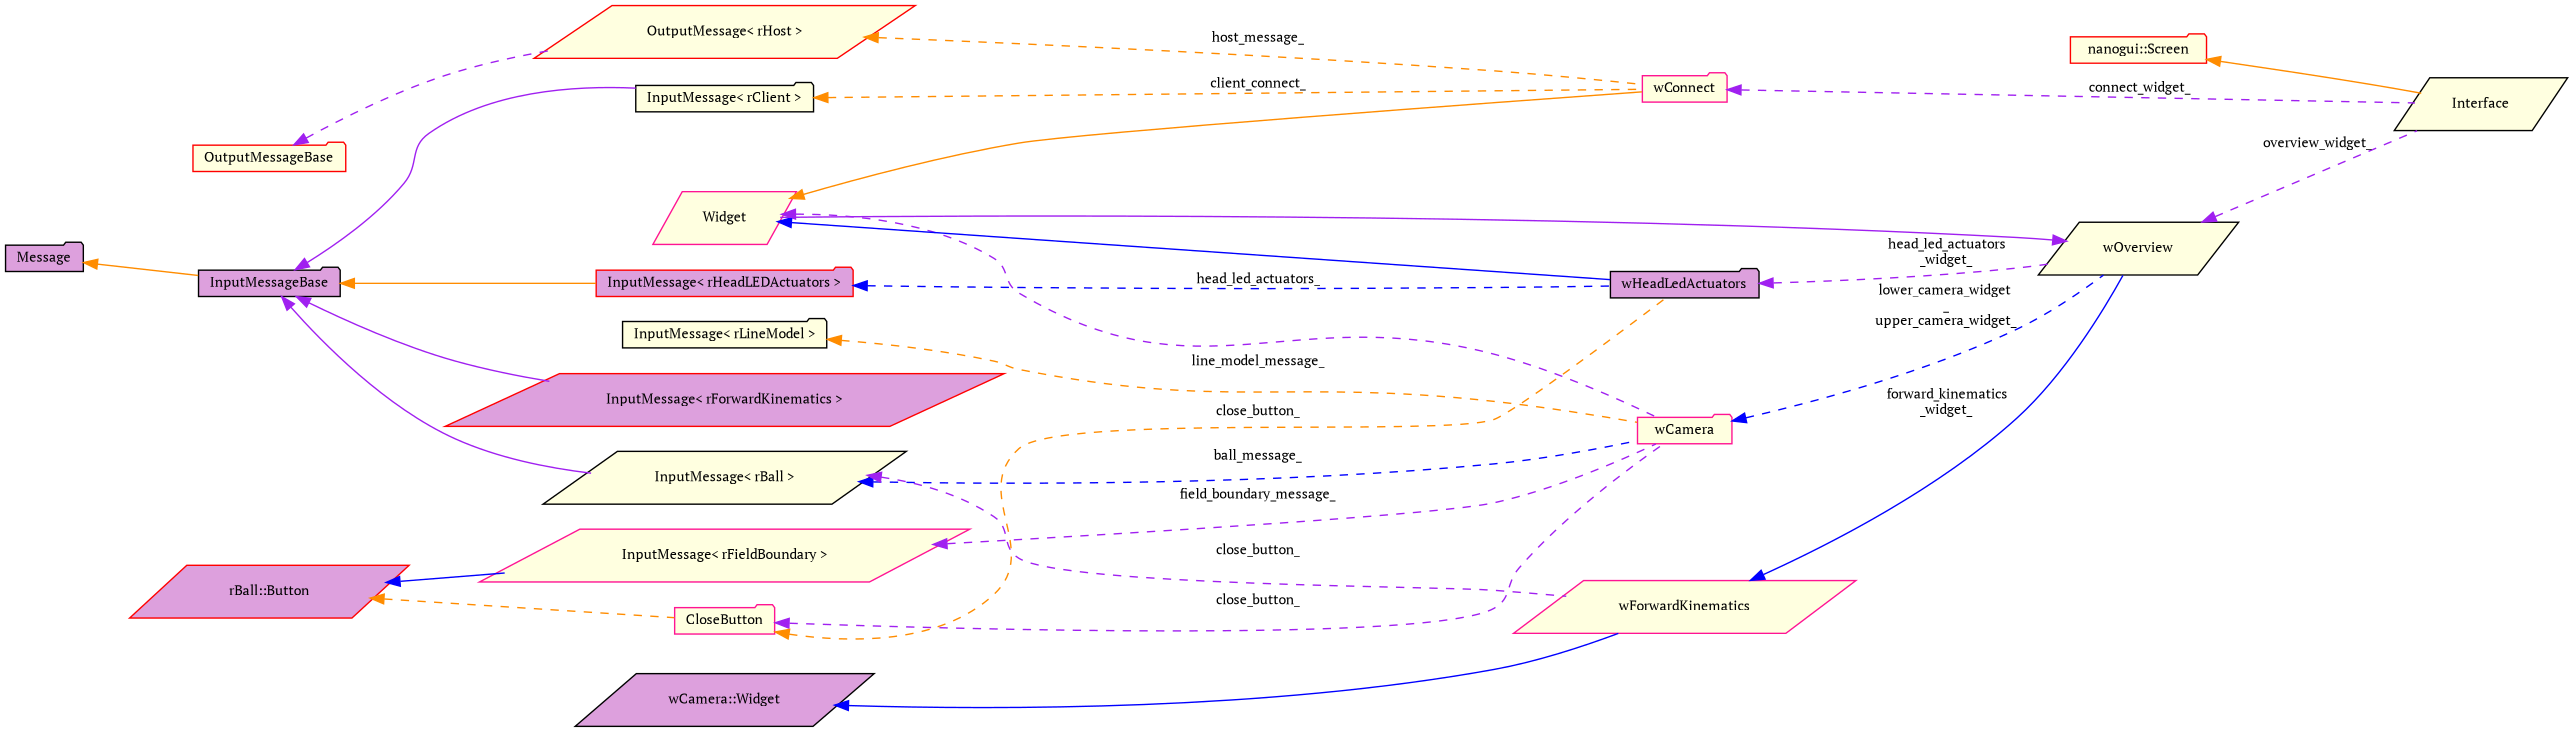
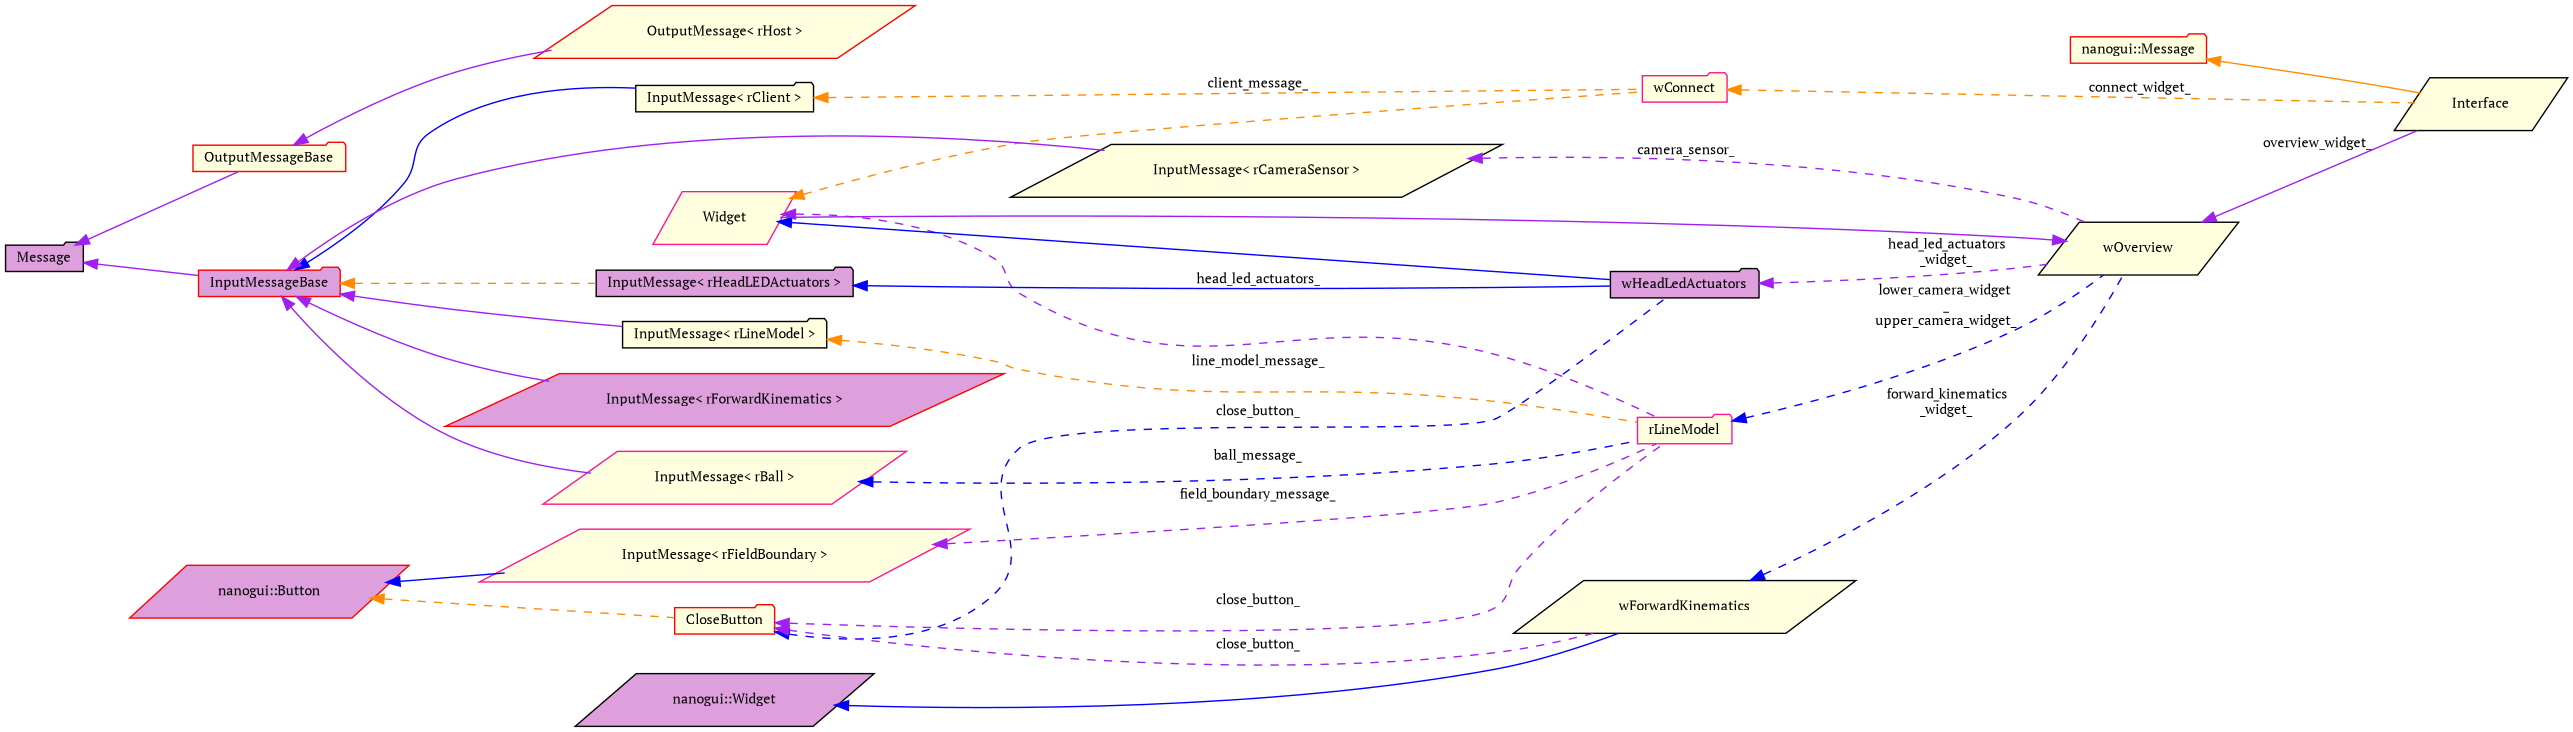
(2138, 50) -> (2138, 50)
(1261, 56) -> none
(425, 83) -> (425, 83)
(1256, 84) -> (1256, 84)
(2078, 96) -> (2078, 96)
(1220, 124) -> (1220, 124)
(443, 125) -> (443, 125)
none -> (1256, 171)
(2316, 174) -> (2316, 174)
none -> (163, 205)
(148, 270) -> (148, 270)
(269, 283) -> (269, 283)
(475, 283) -> (475, 283)
(725, 283) -> (725, 283)
(1239, 289) -> (1239, 289)
none -> (488, 313)
(1175, 428) -> (1175, 428)
(1685, 431) -> (1685, 431)
(1970, 456) -> (1970, 456)
(725, 478) -> (725, 478)
(1206, 581) -> (1191, 664)
(269, 592) -> (269, 592)
(1685, 607) -> (1685, 607)
(725, 621) -> (725, 621)
(725, 700) -> (725, 700)
